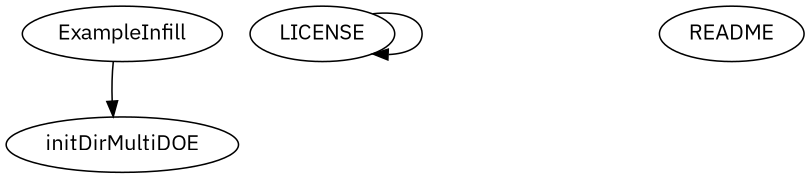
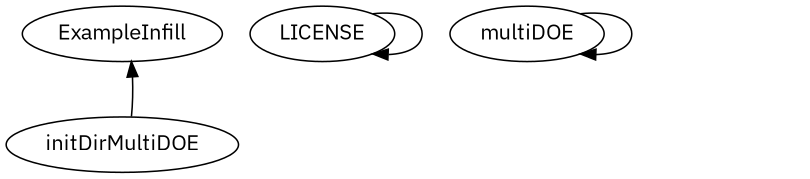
none -> (527, 34)
(732, 34) -> none
(112, 81) -> (133, 97)
